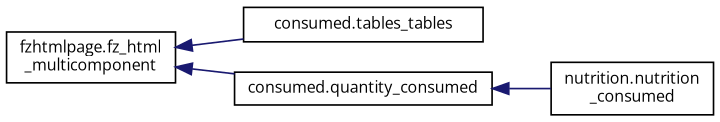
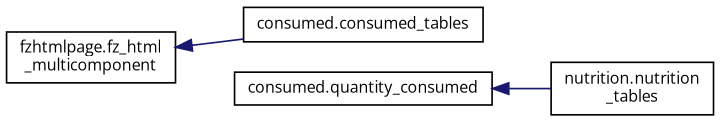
(363, 25) -> (363, 25)
(213, 71) -> none
(632, 89) -> (632, 89)
